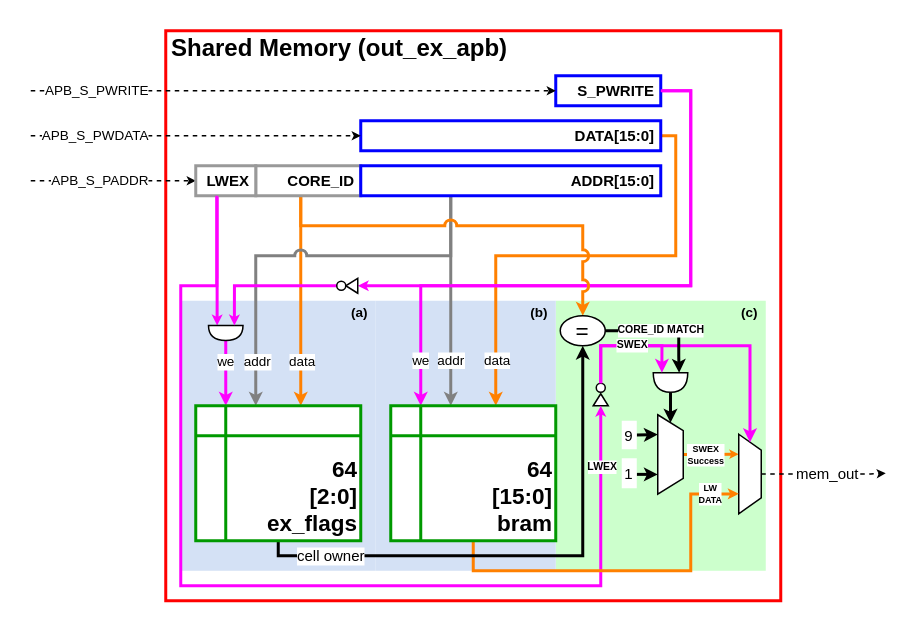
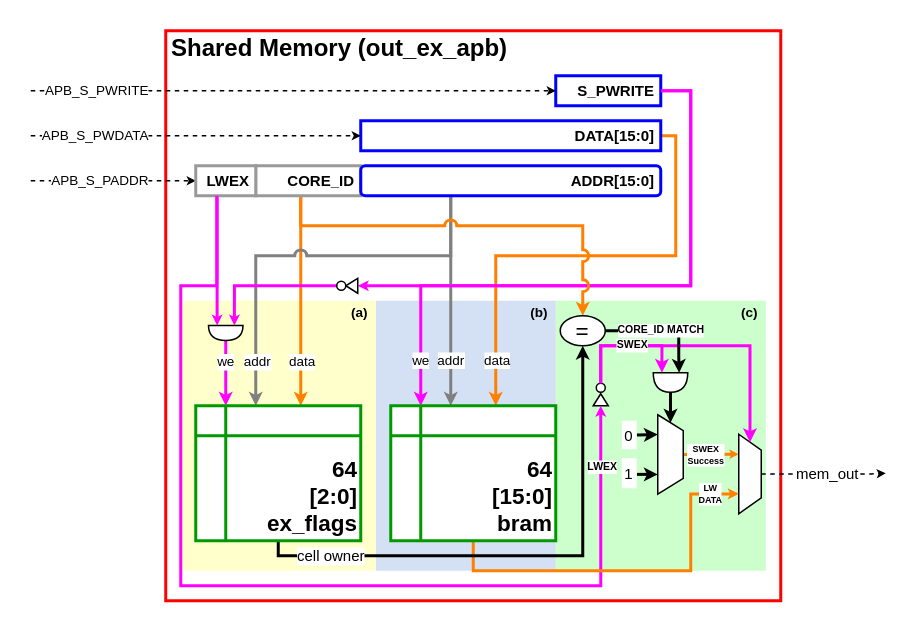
(511, 181) -> (511, 181)
(357, 313) -> (357, 313)
(629, 436) -> (629, 436)
